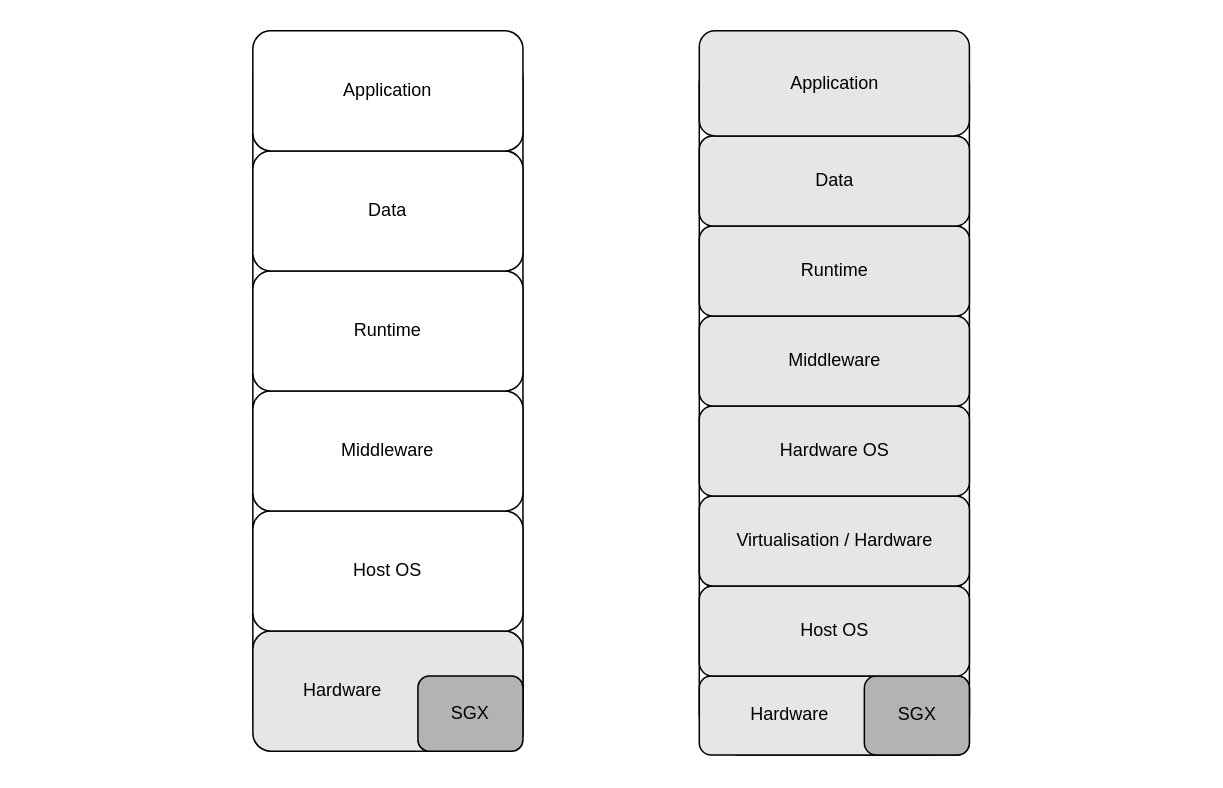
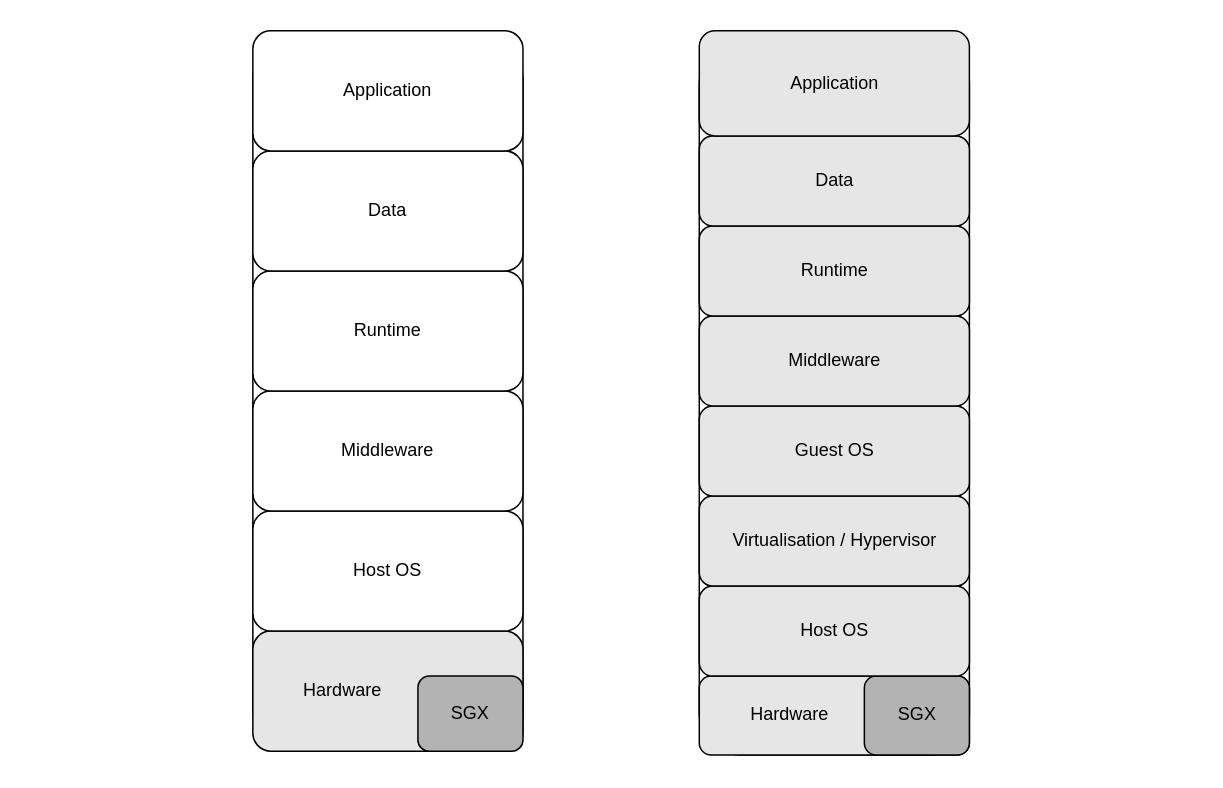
(835, 451) -> (835, 451)
(835, 541) -> (835, 541)
